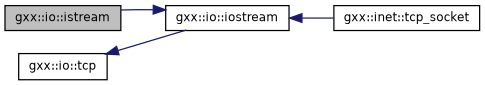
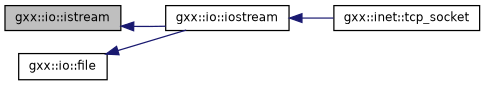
(137, 10) -> (150, 26)
(63, 67) -> (63, 67)
